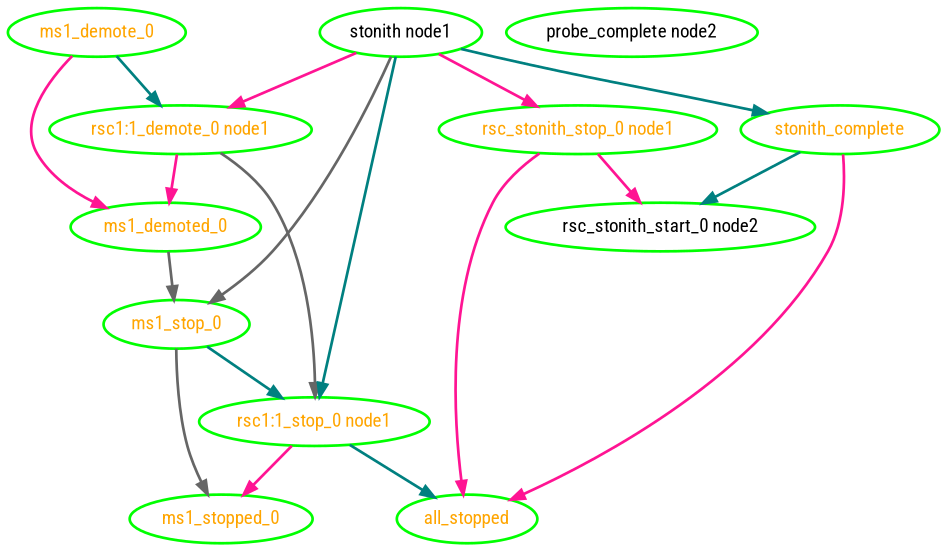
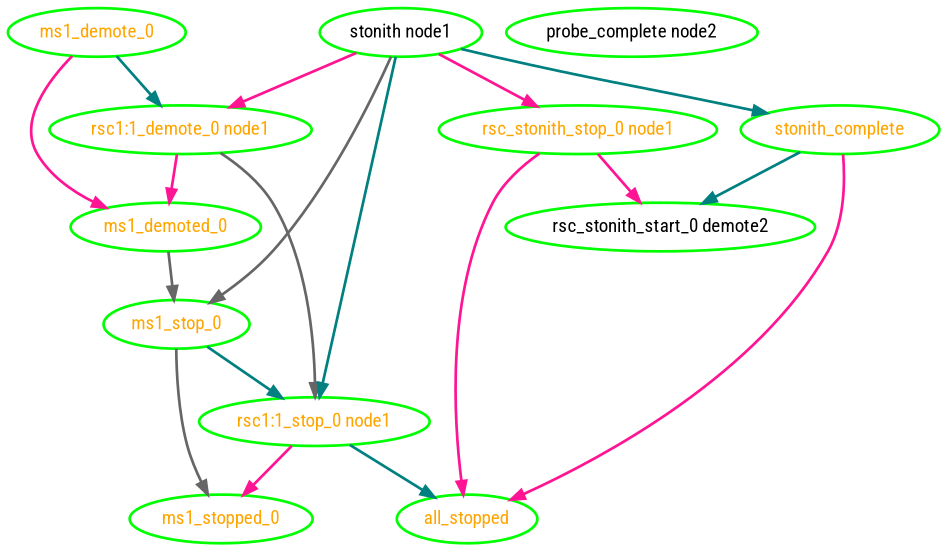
(660, 227) -> (660, 227)
